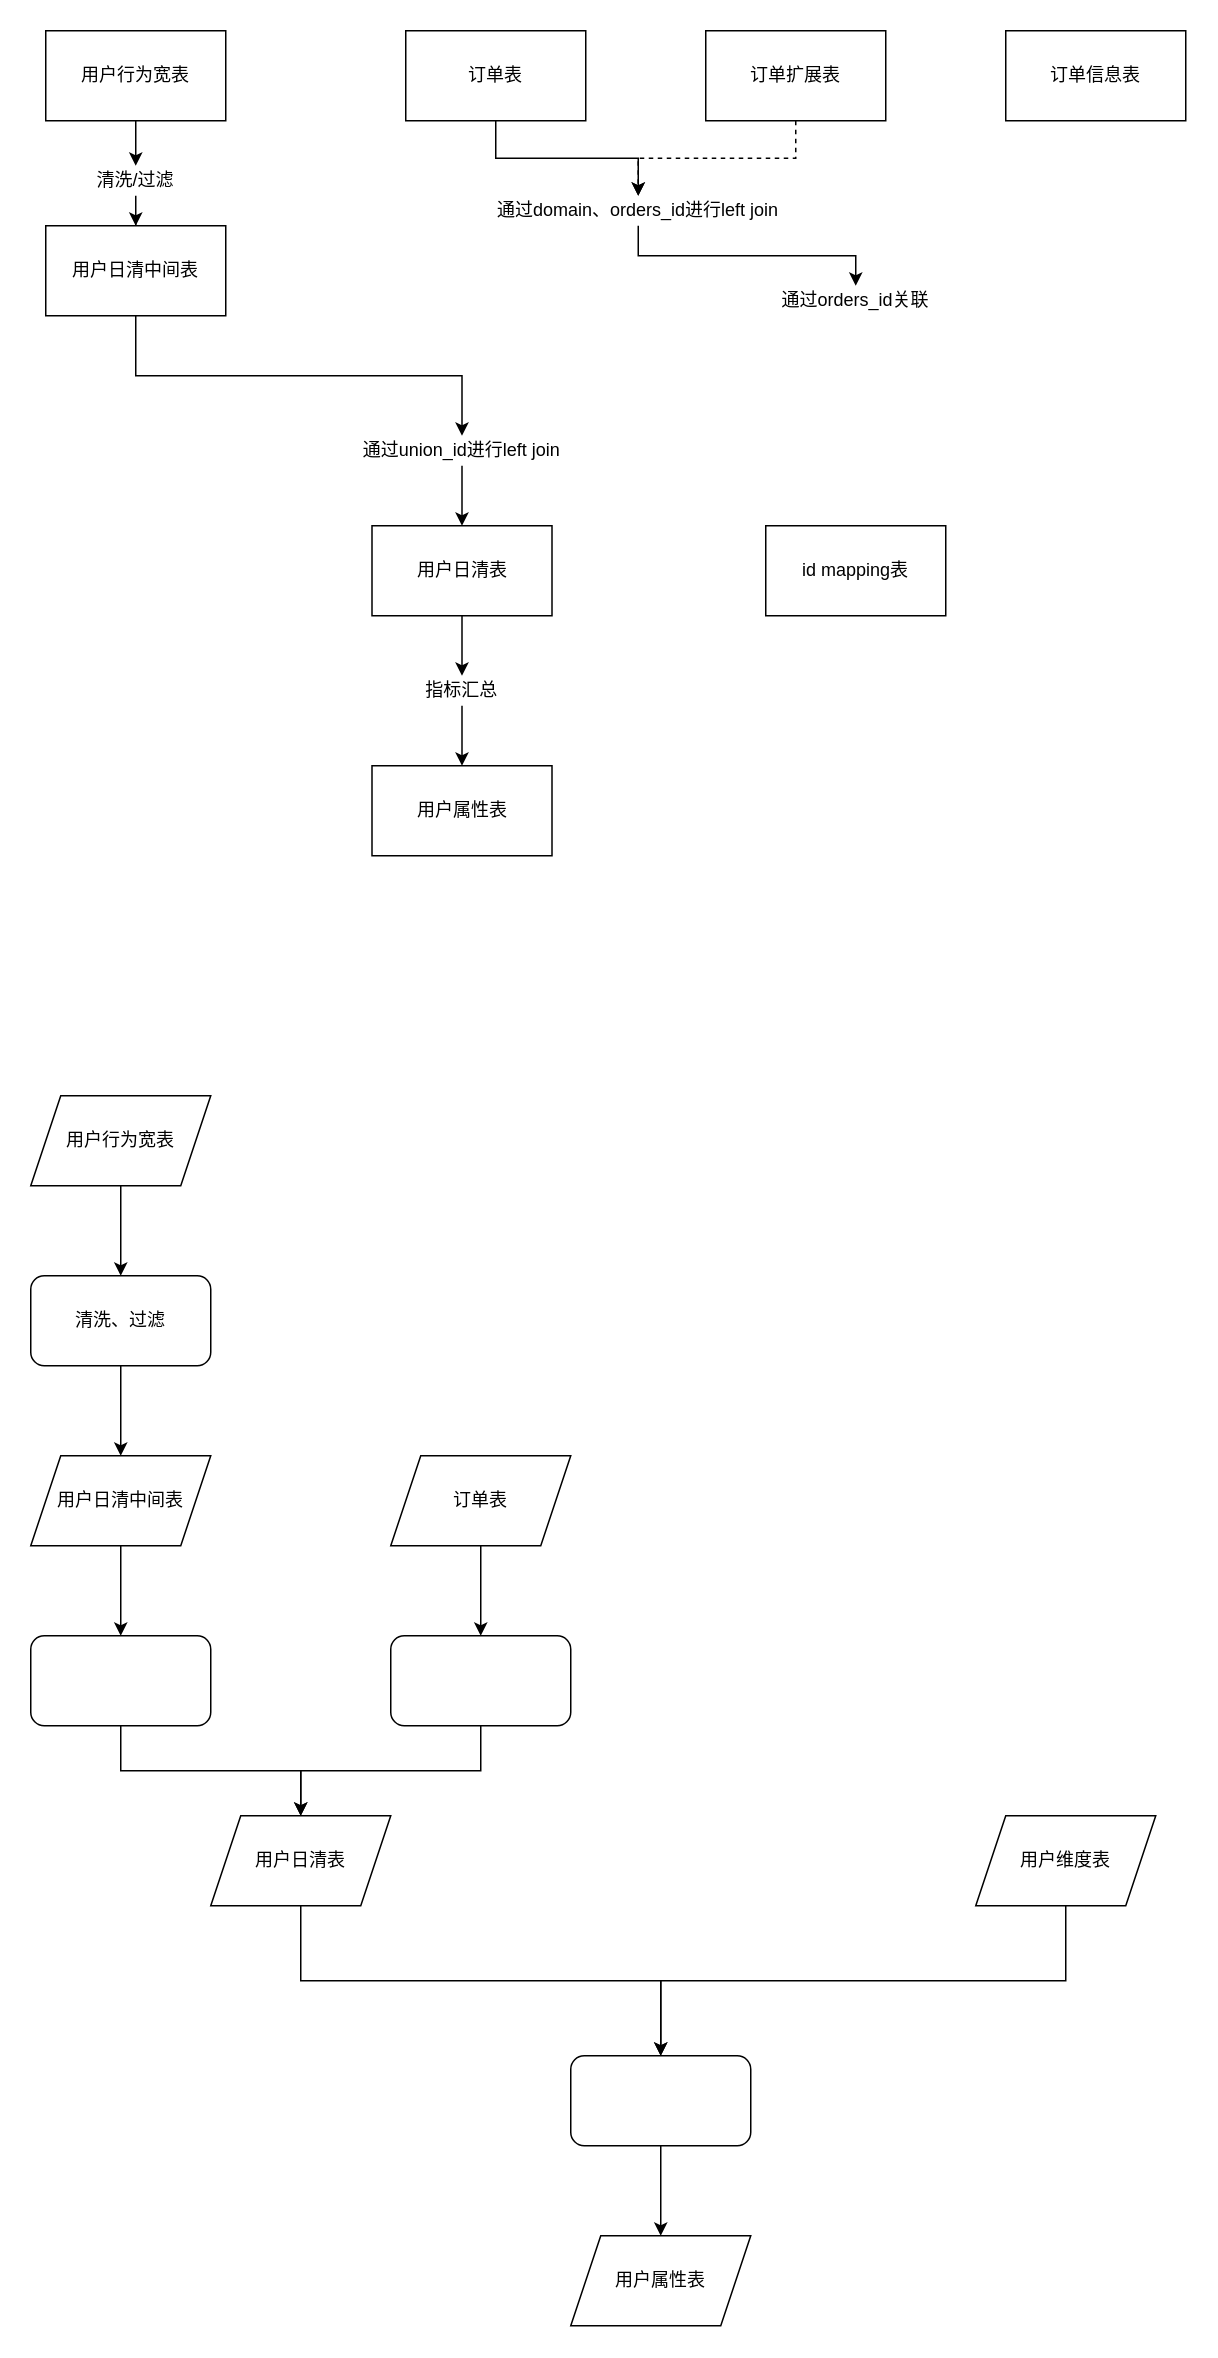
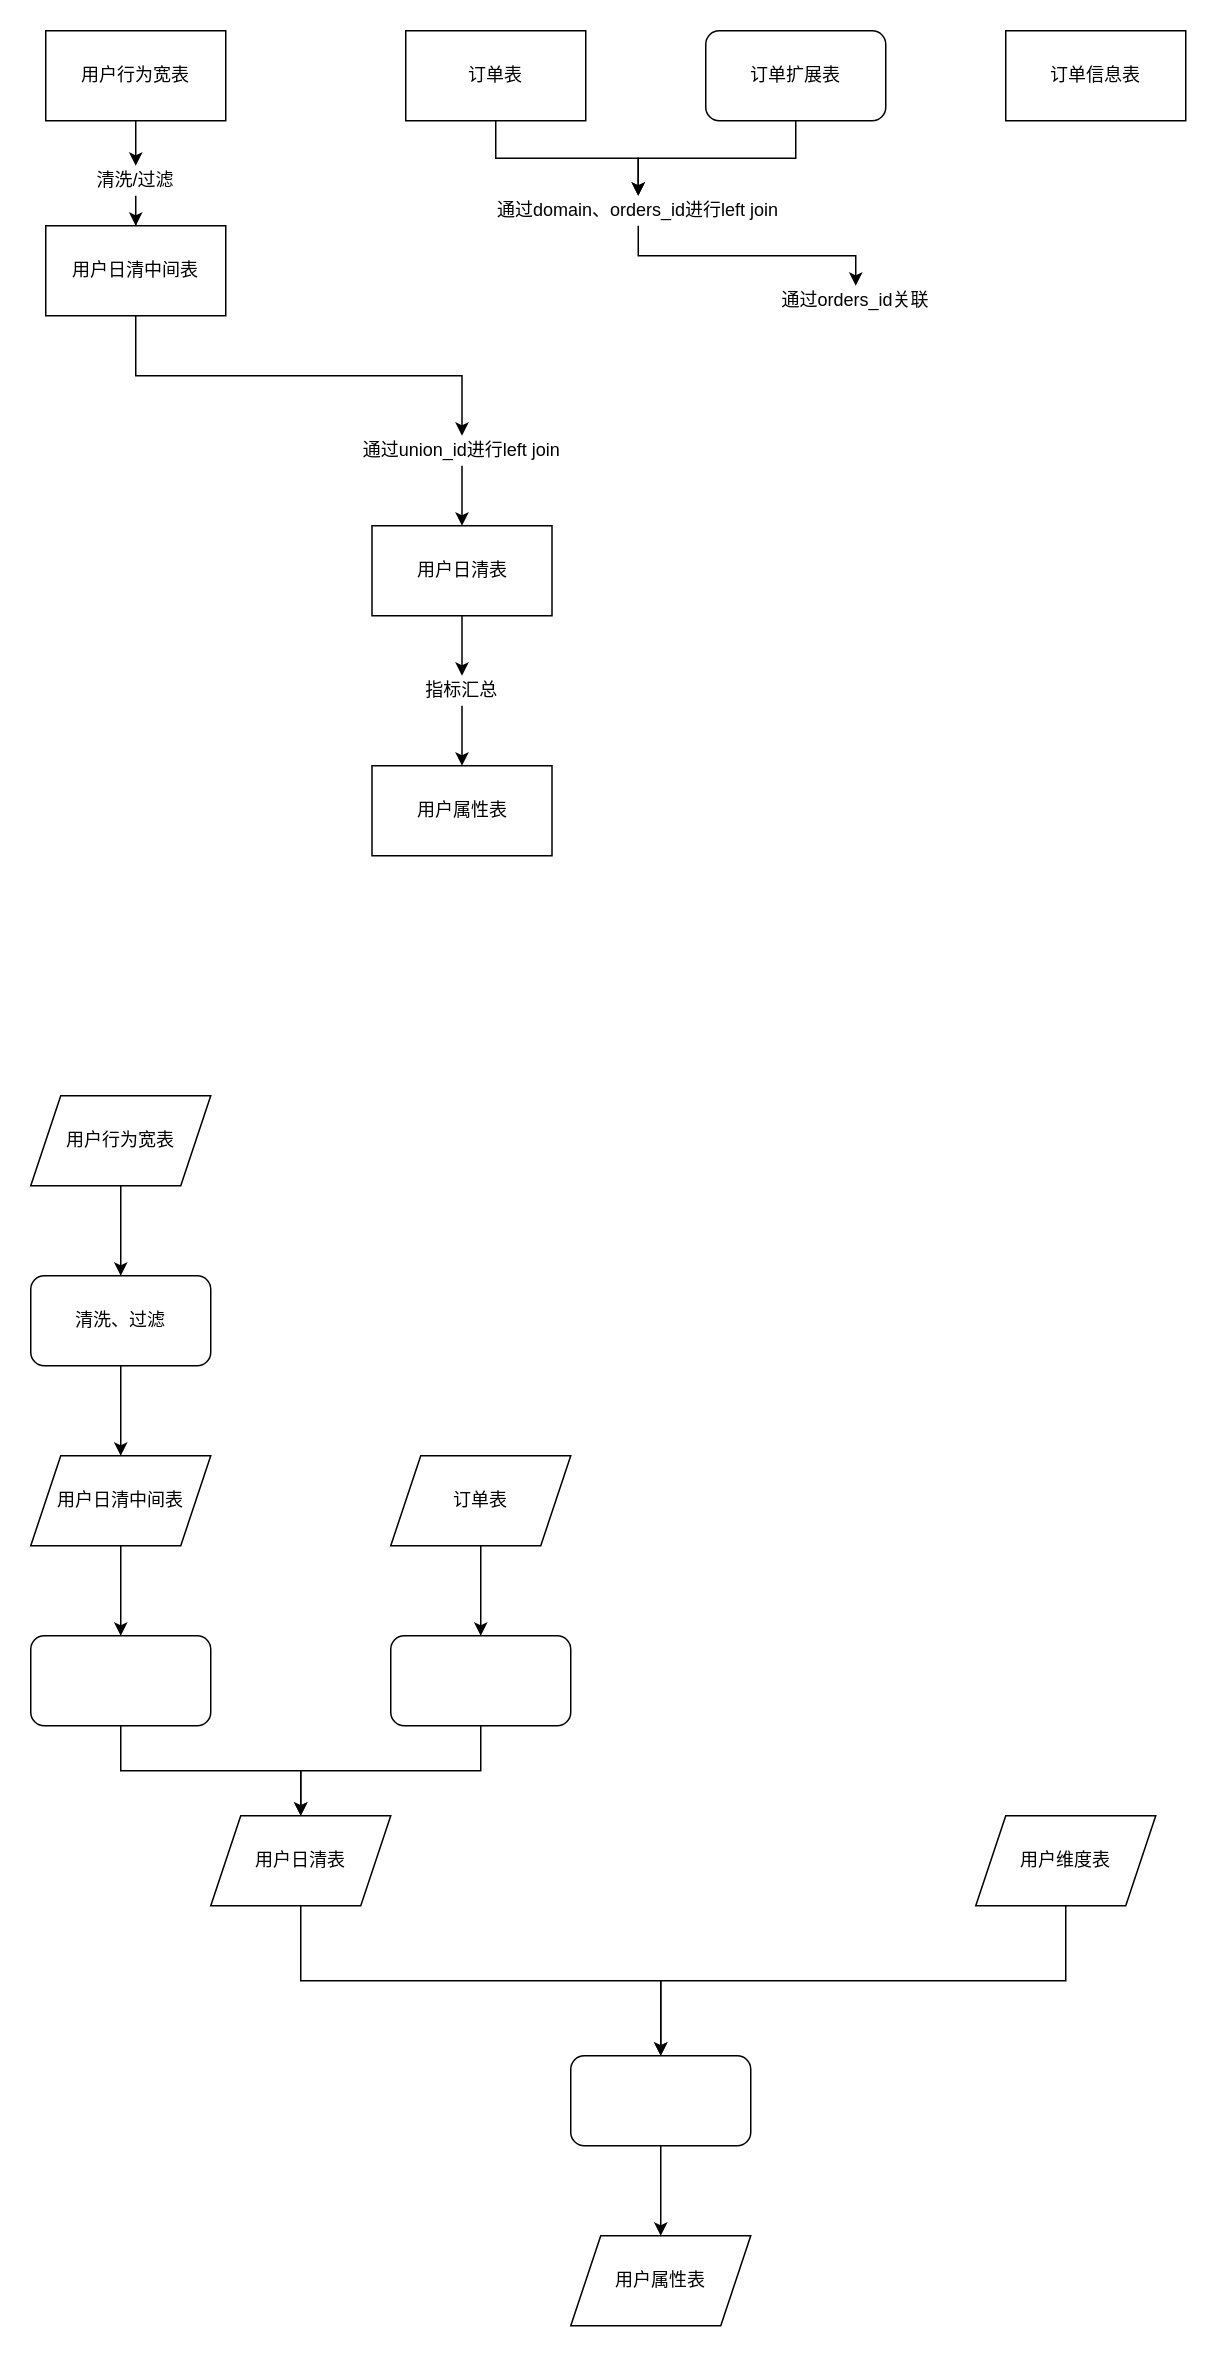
(796, 76) -> (796, 76)
(737, 158) -> (737, 158)
(856, 571) -> none
